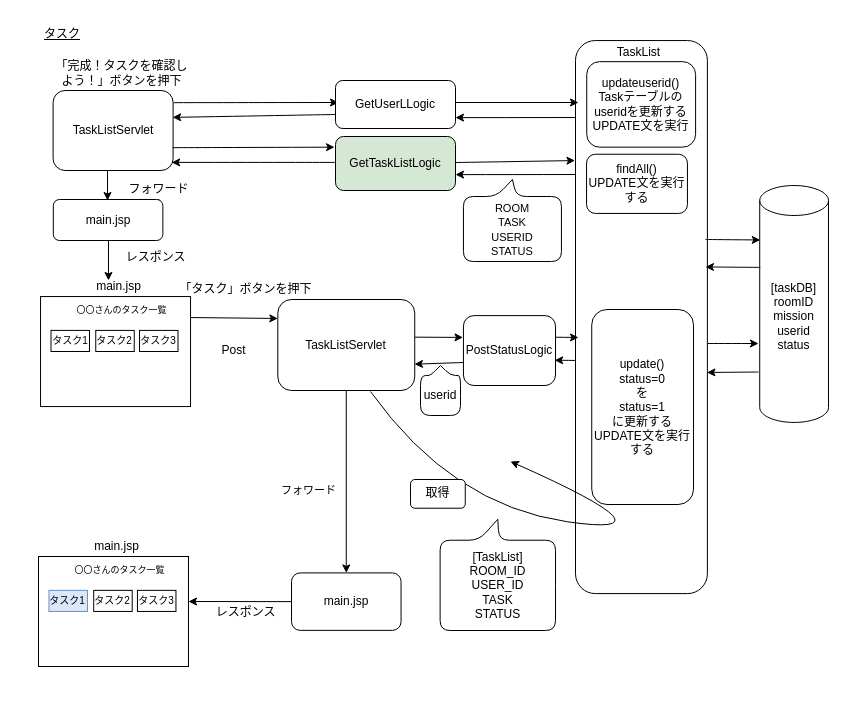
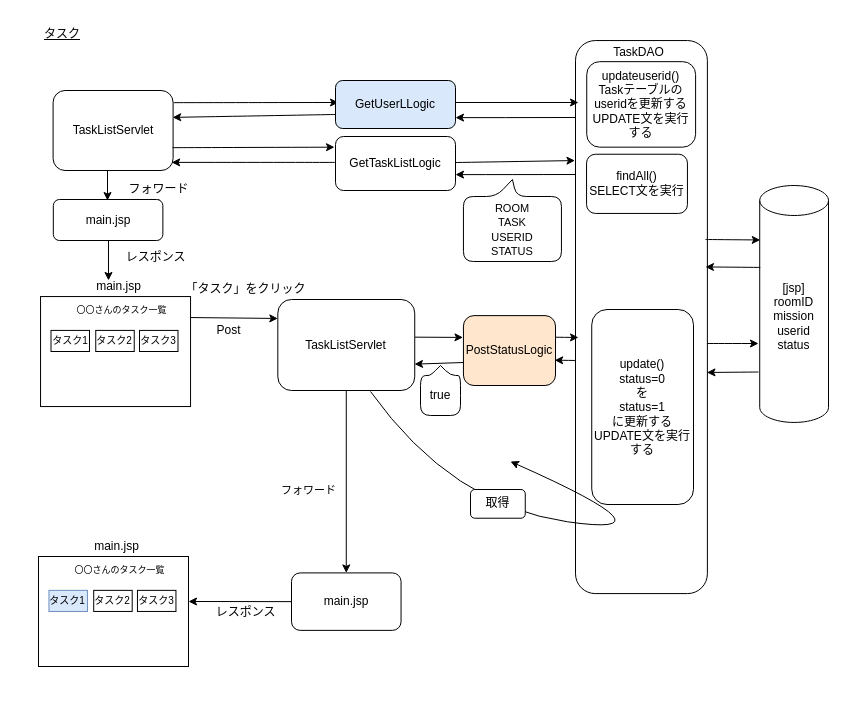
(639, 53) -> (639, 53)
(122, 73) -> none
(396, 105) -> (396, 105)
(641, 105) -> (641, 105)
(396, 164) -> (396, 164)
(637, 184) -> (637, 184)
(246, 290) -> (246, 290)
(794, 317) -> (794, 317)
(234, 351) -> (229, 331)
(509, 351) -> (509, 351)
(441, 396) -> (441, 396)
(438, 494) -> (498, 504)
(498, 575) -> none
